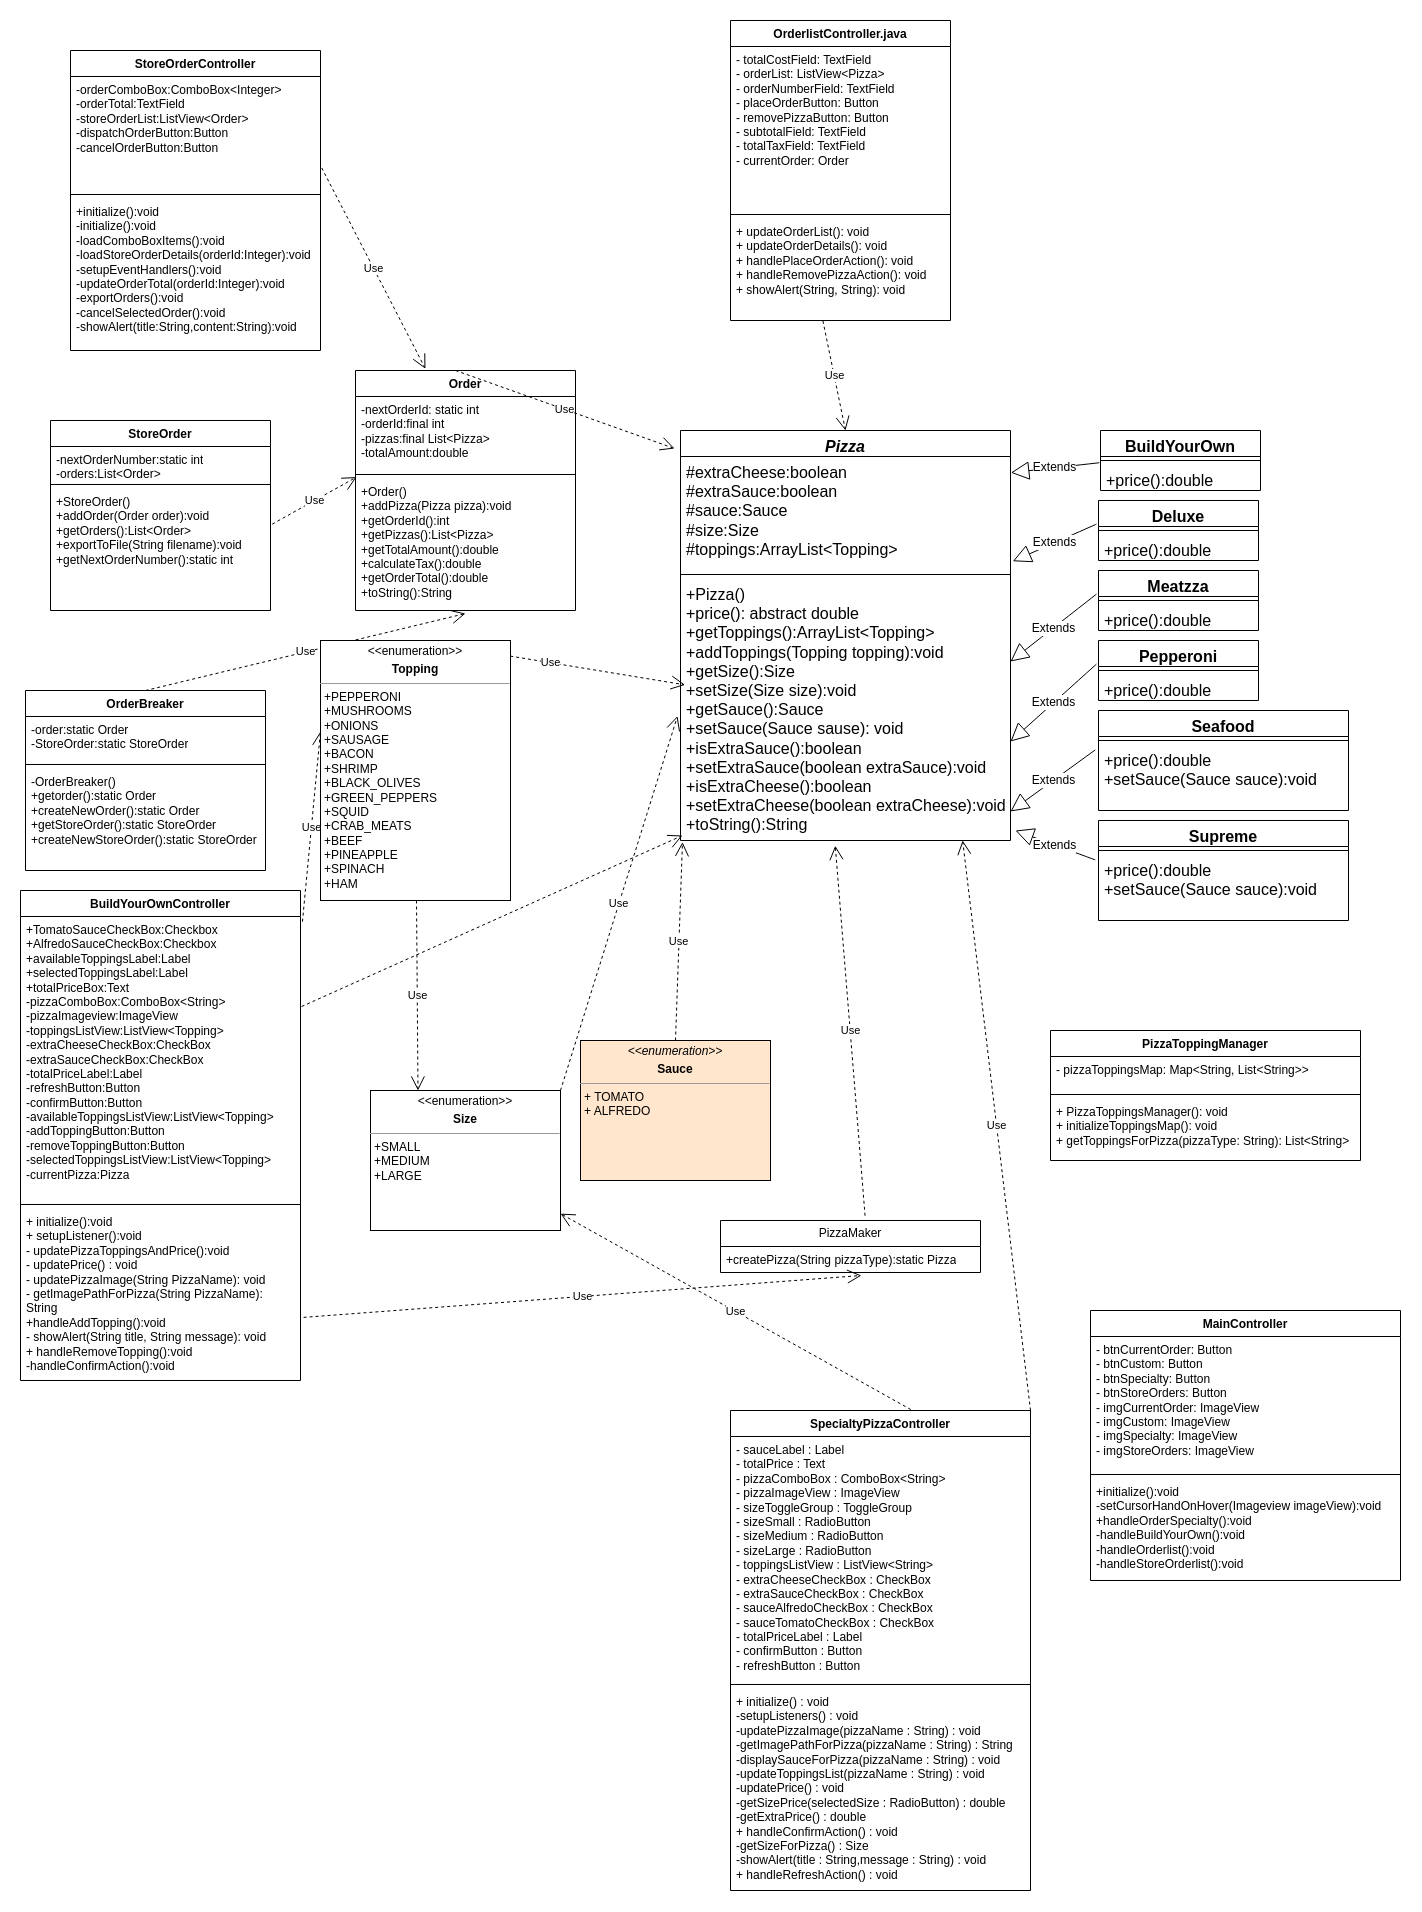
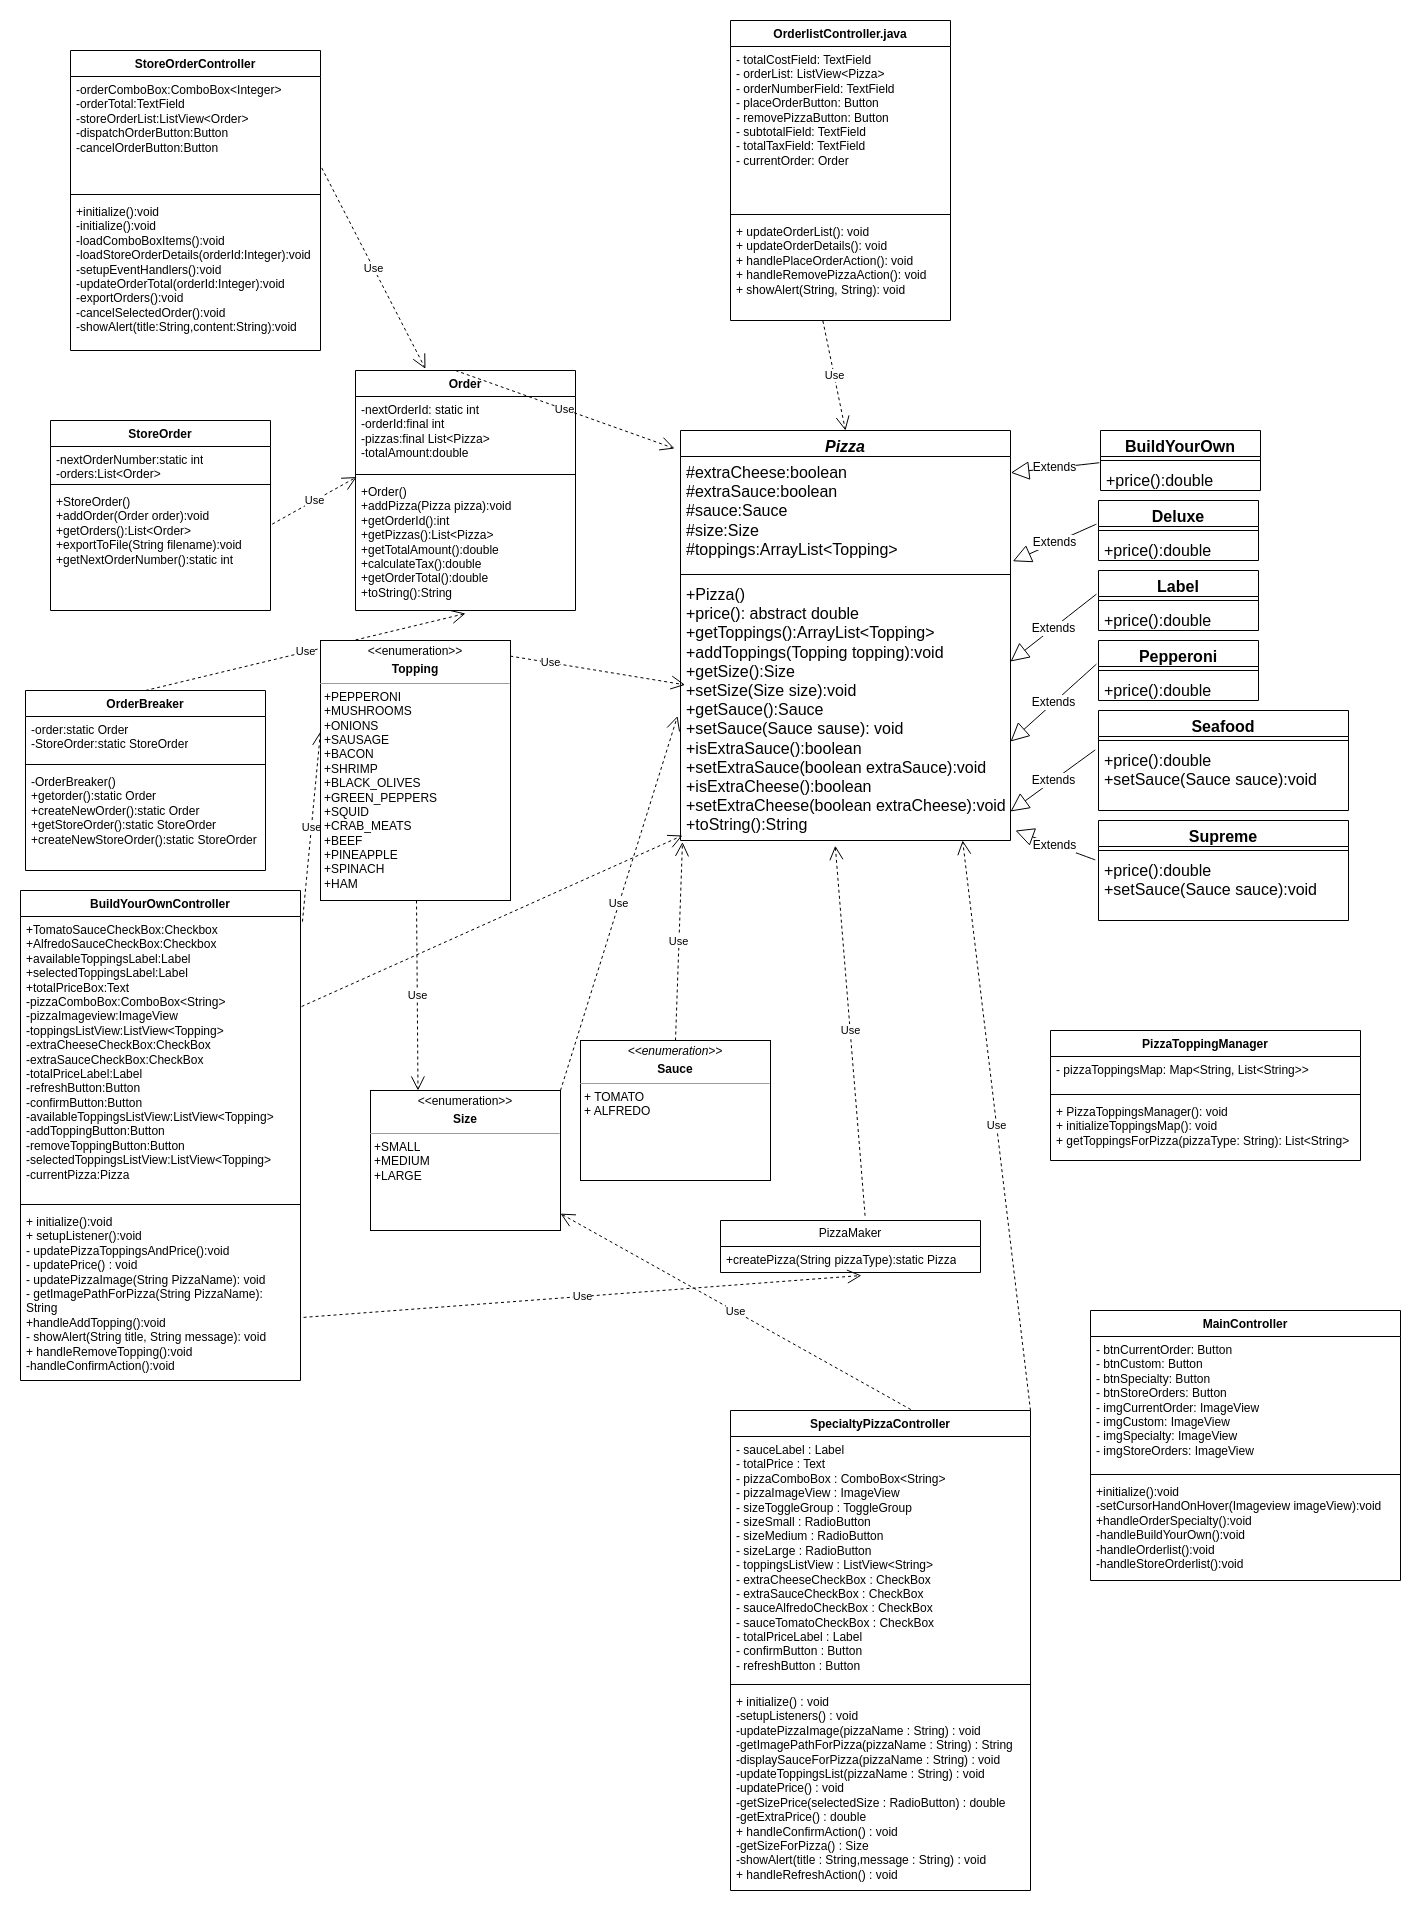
(1179, 587) -> (1179, 587)
(676, 1111) -> (676, 1111)
